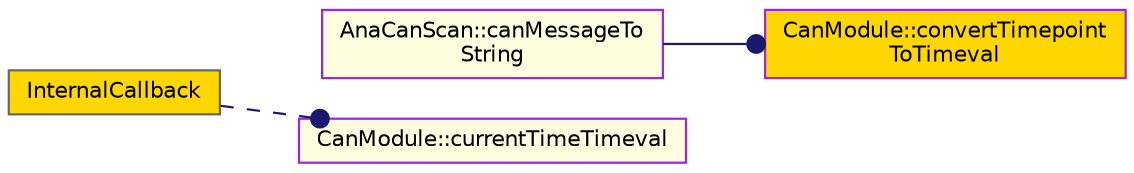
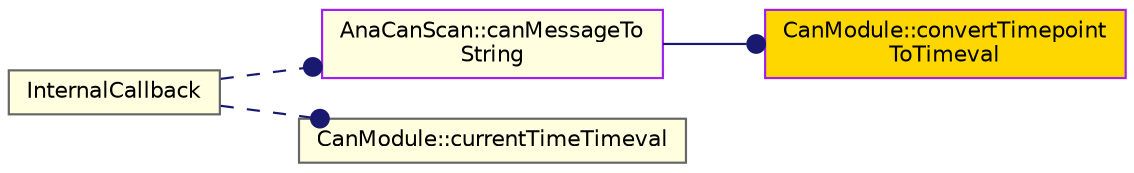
none -> (262, 73)
(114, 92) -> (114, 92)
(492, 141) -> (492, 141)
